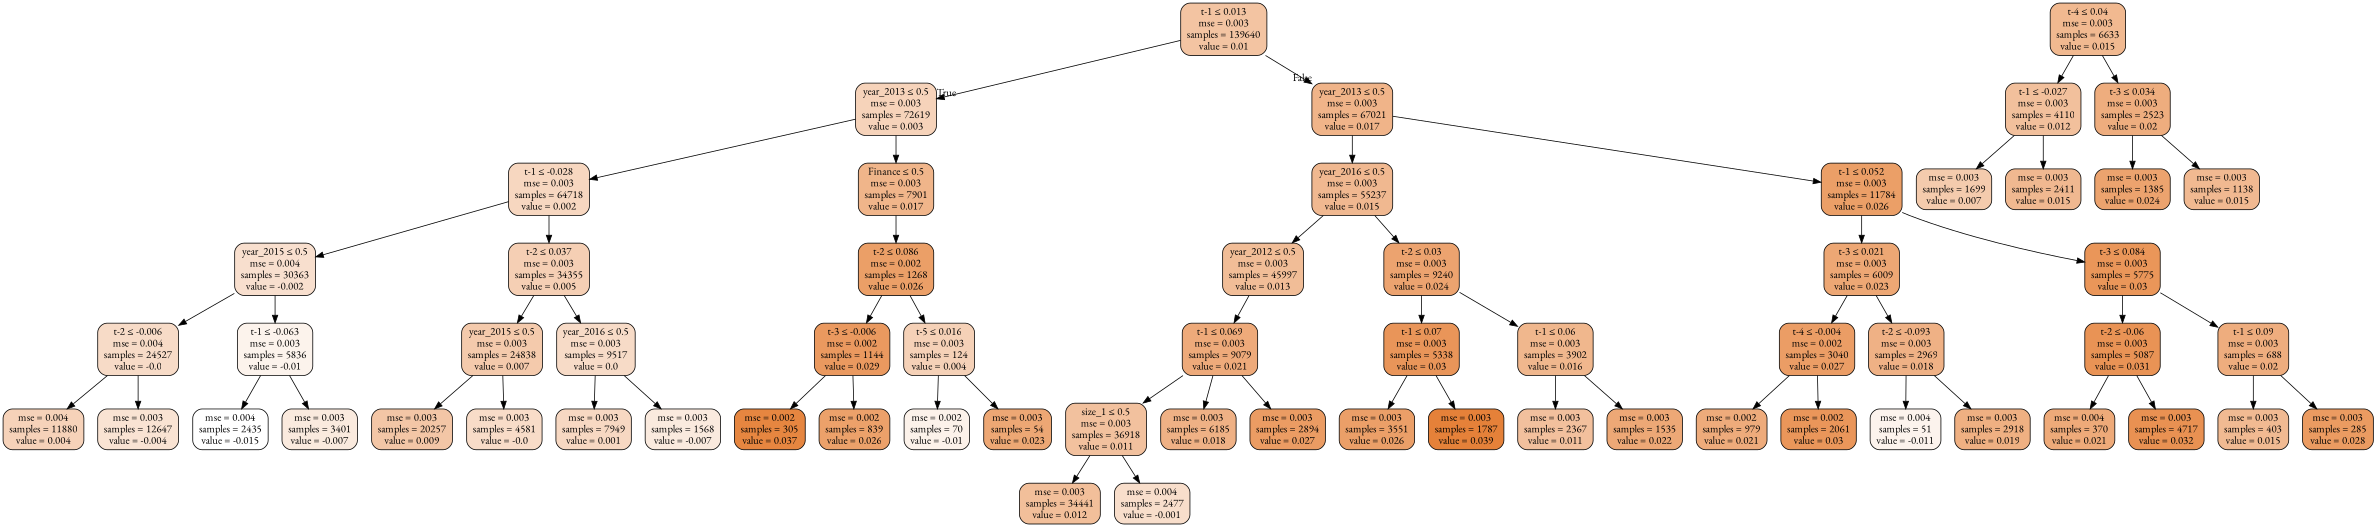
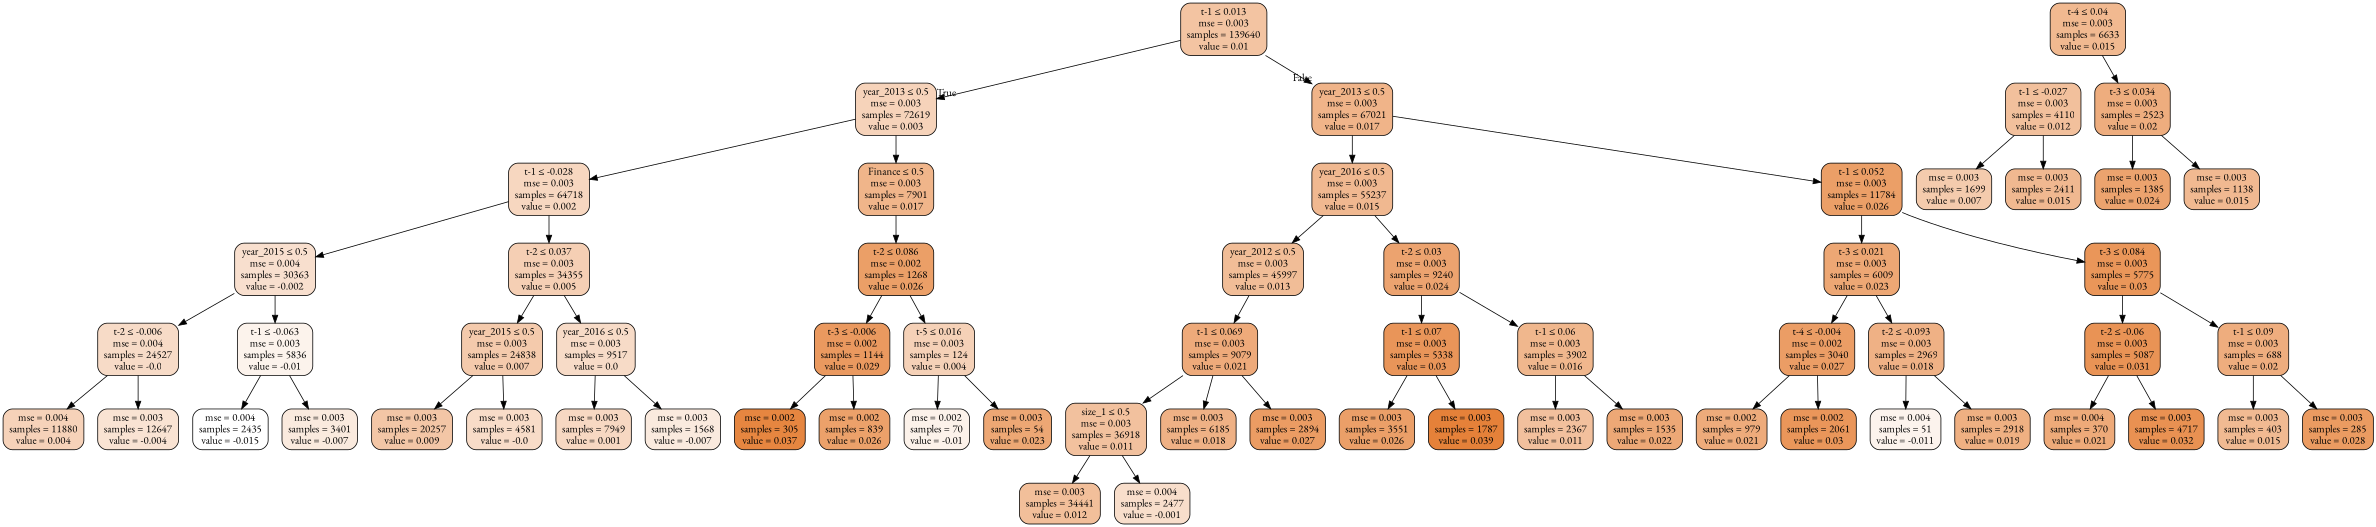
(2068, 66) -> none
